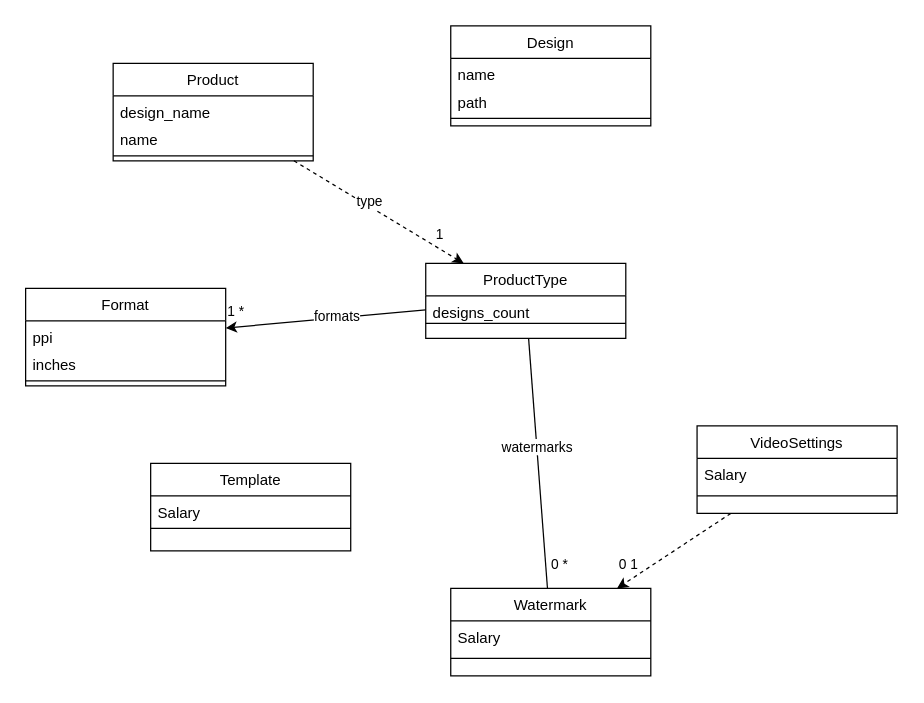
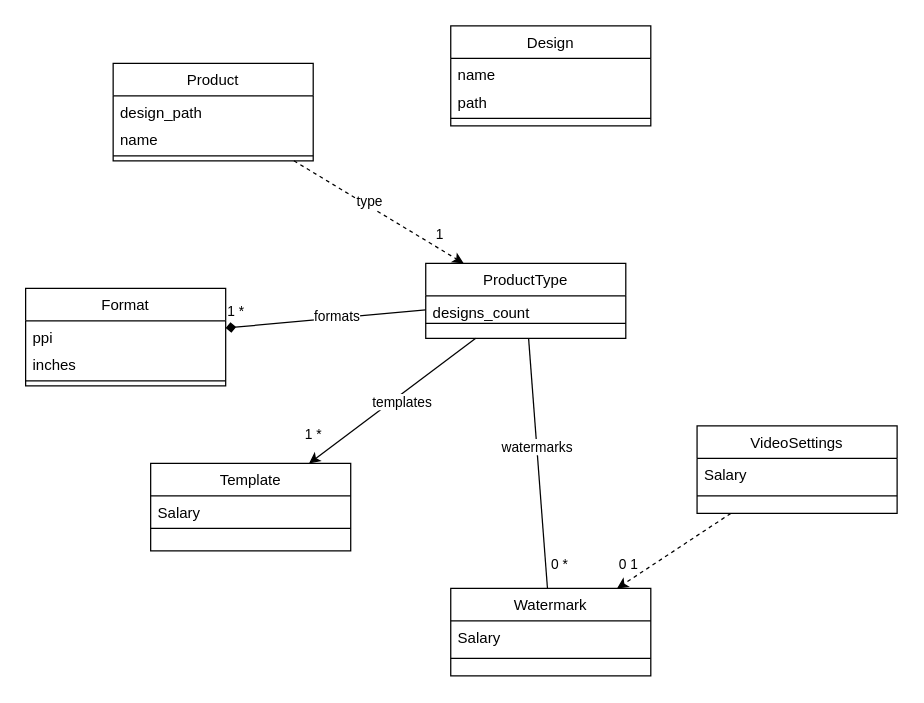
(164, 113) -> (164, 113)
(236, 327) -> (236, 327)
none -> (394, 399)
